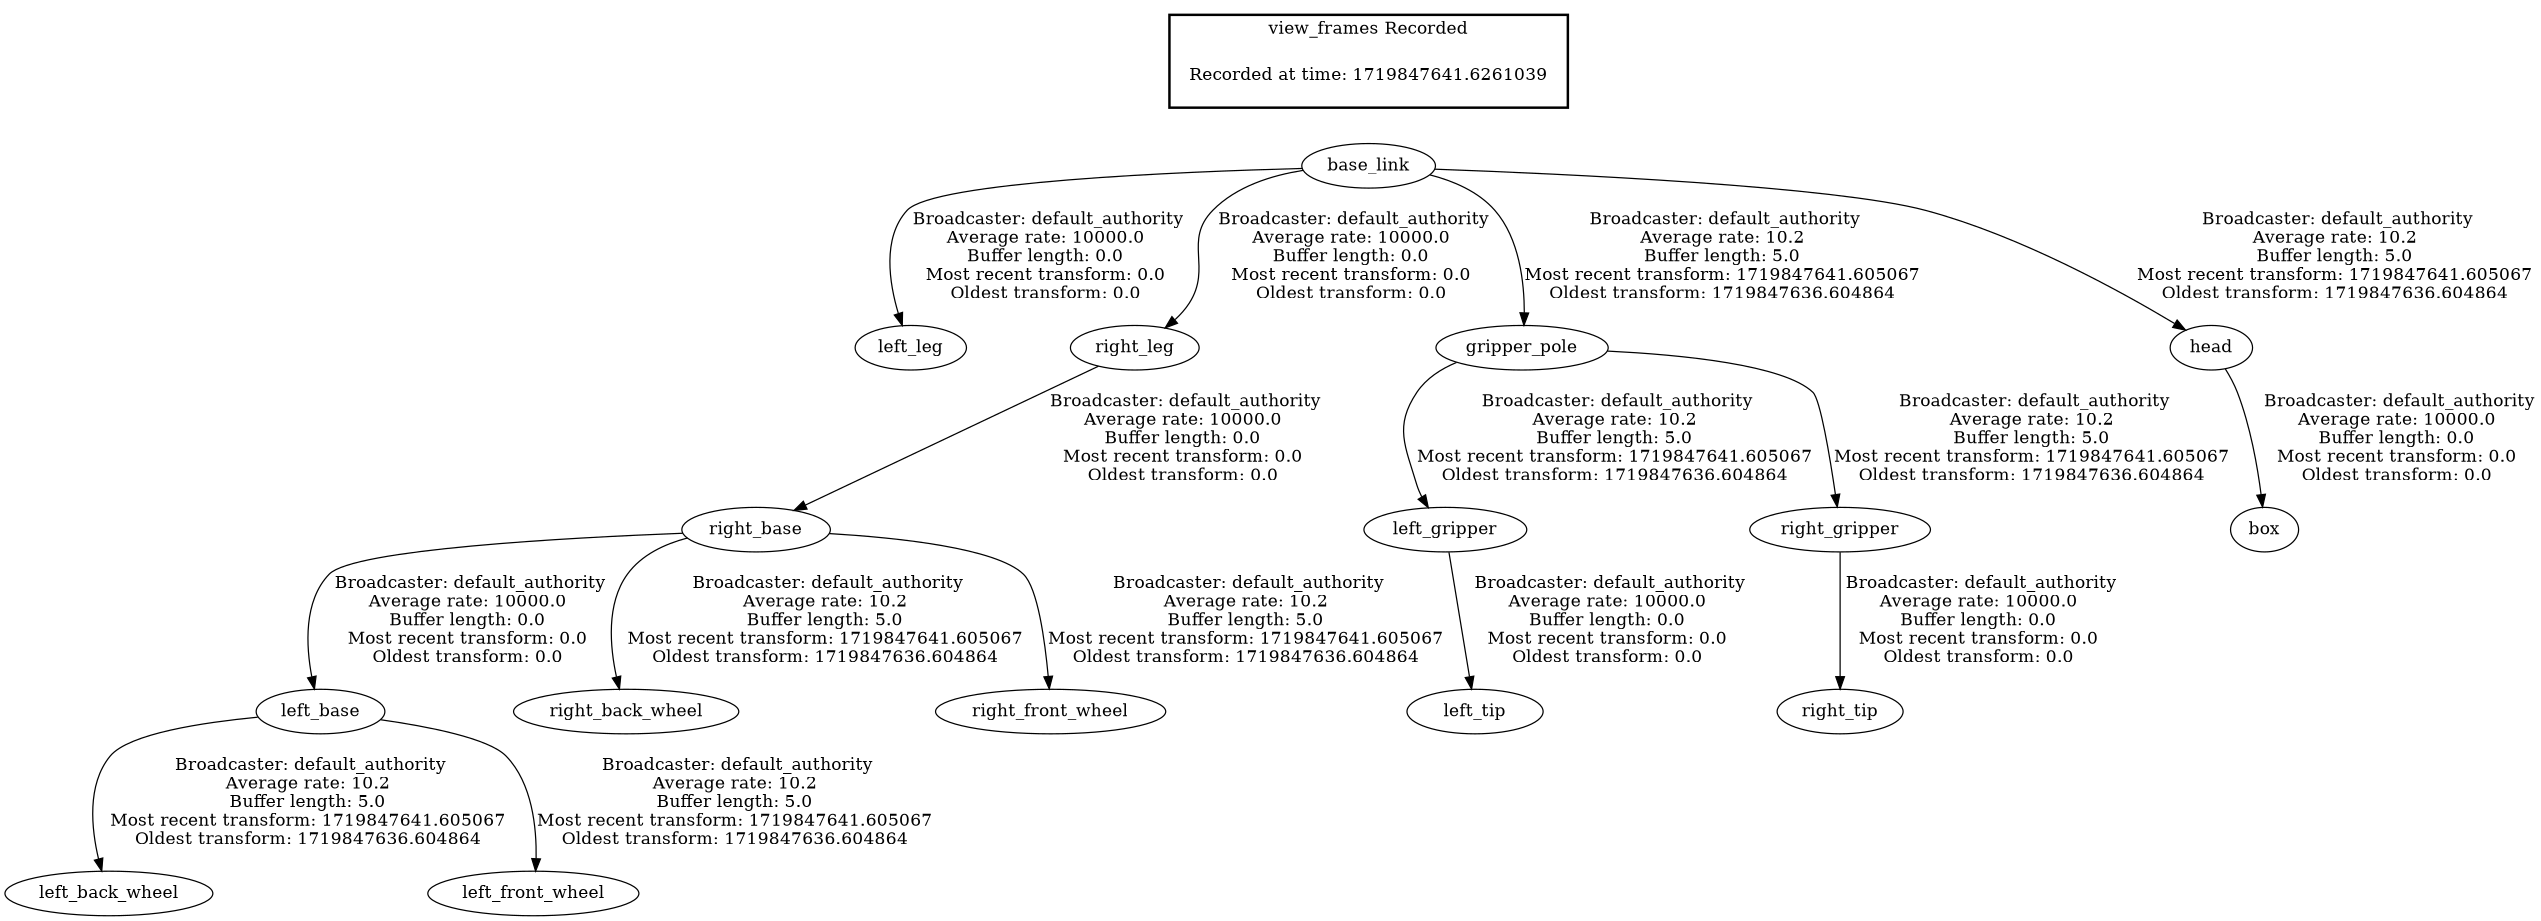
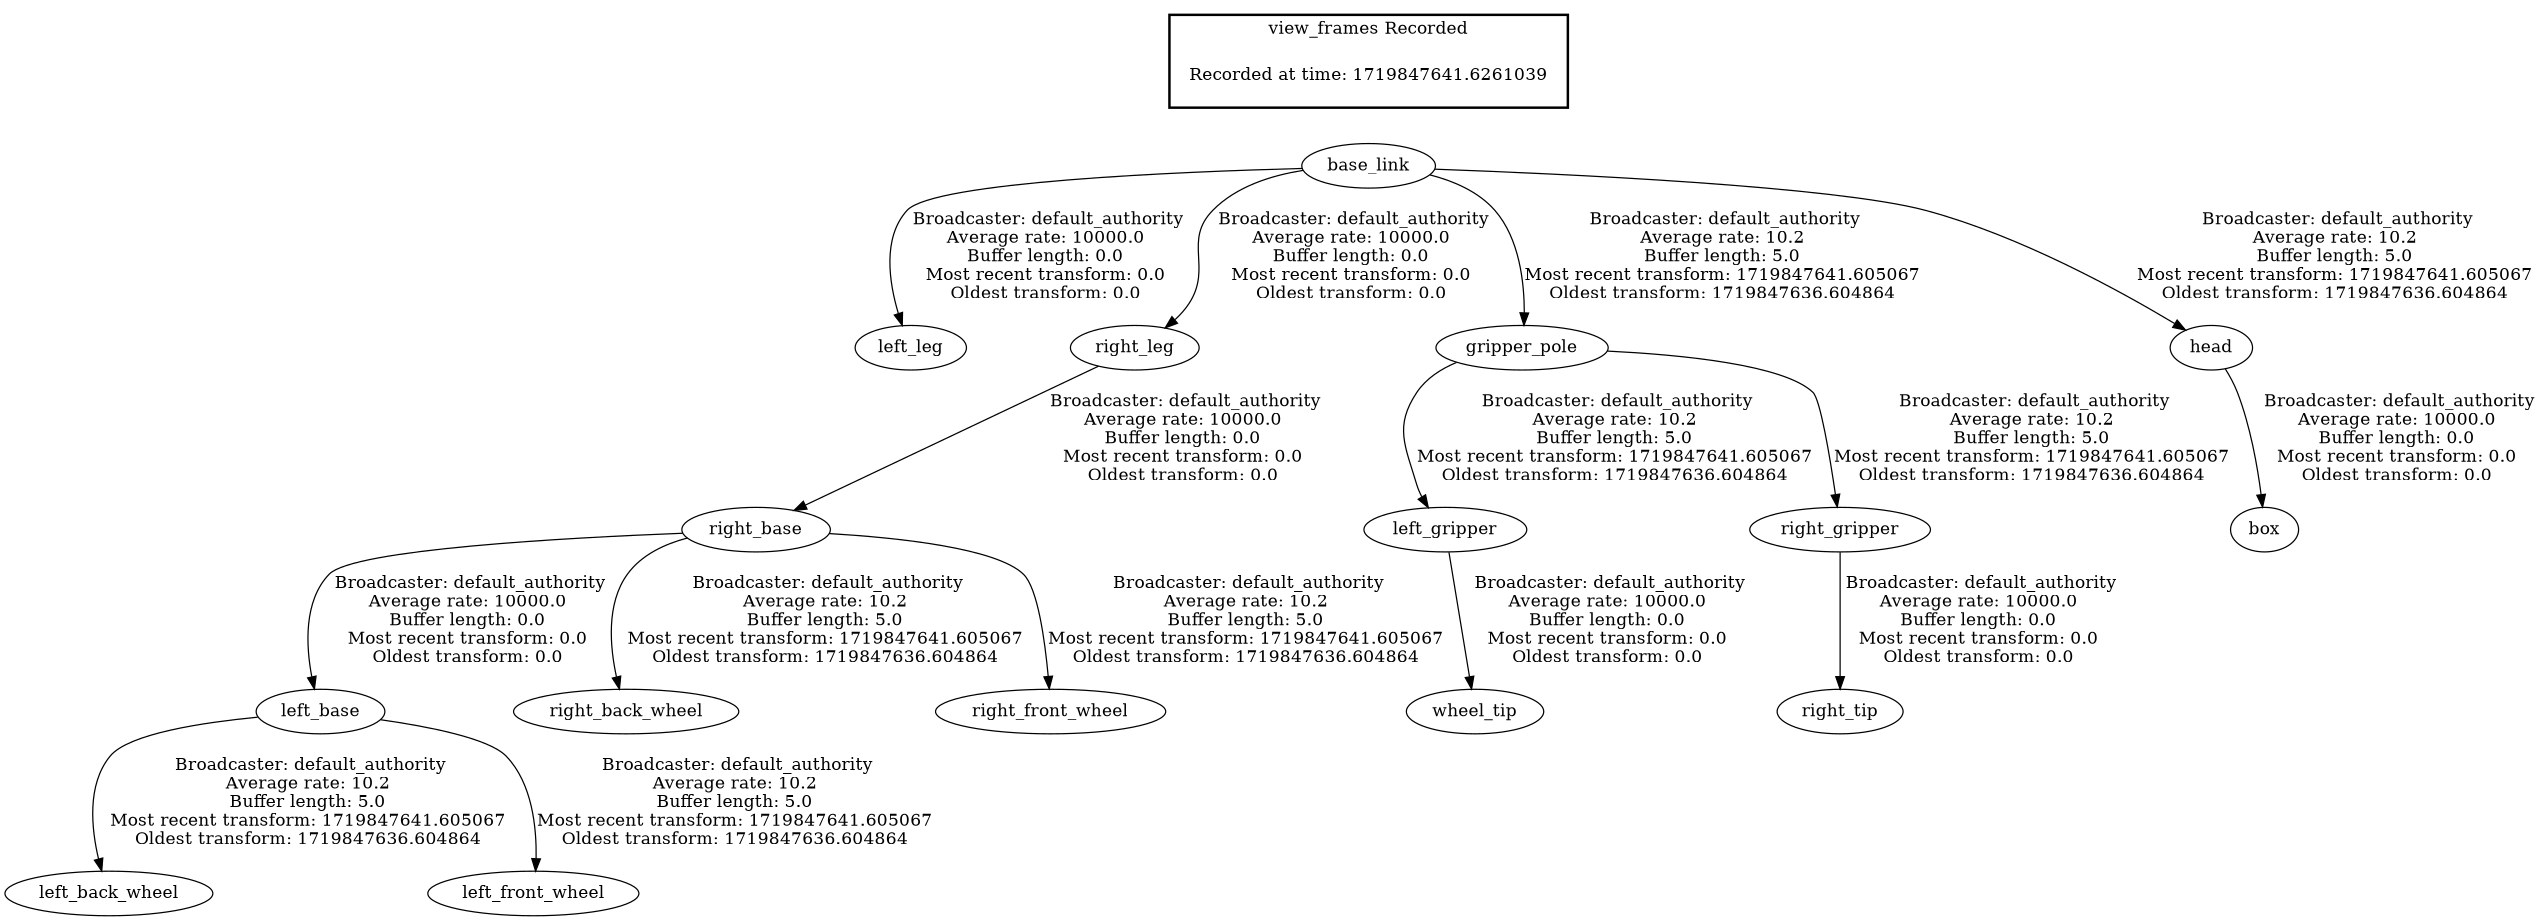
(1475, 712) -> (1475, 712)
